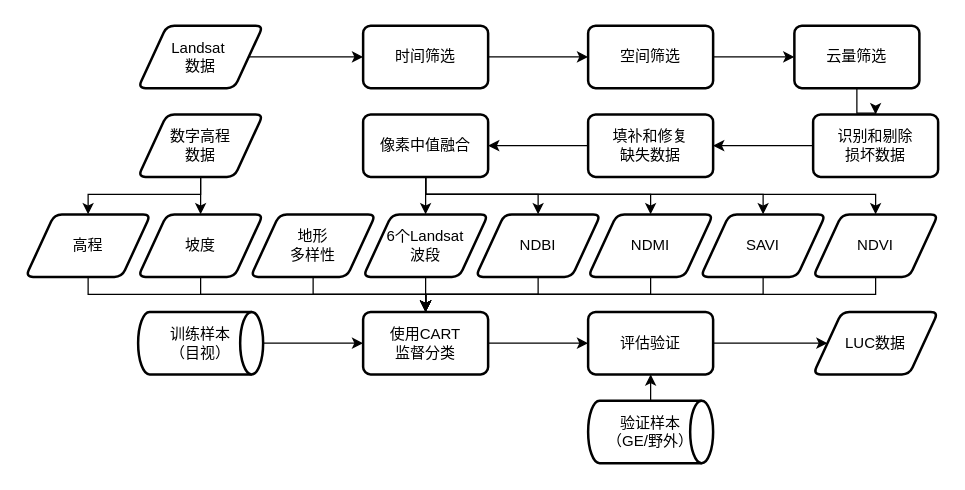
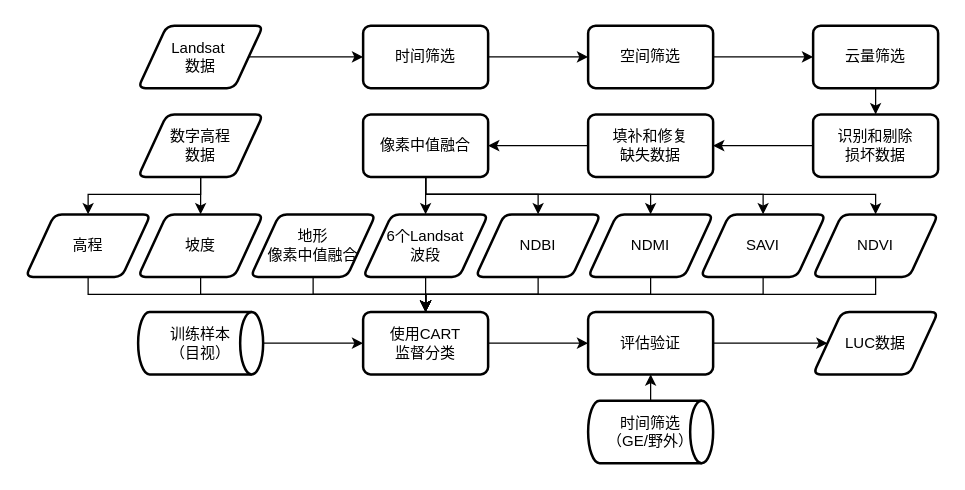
(857, 57) -> (876, 57)
(313, 246) -> (313, 246)
(651, 432) -> (651, 432)
